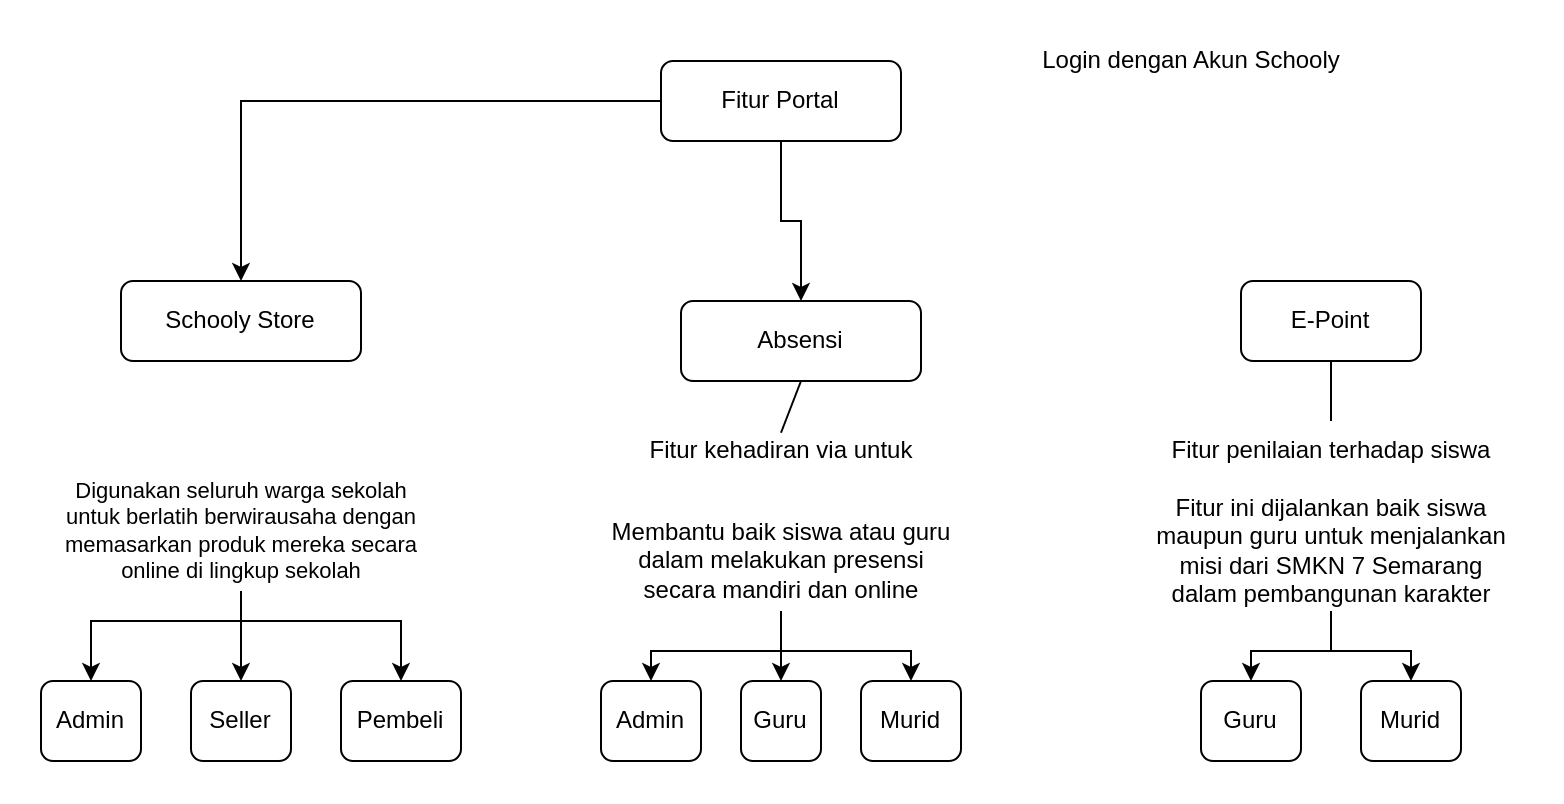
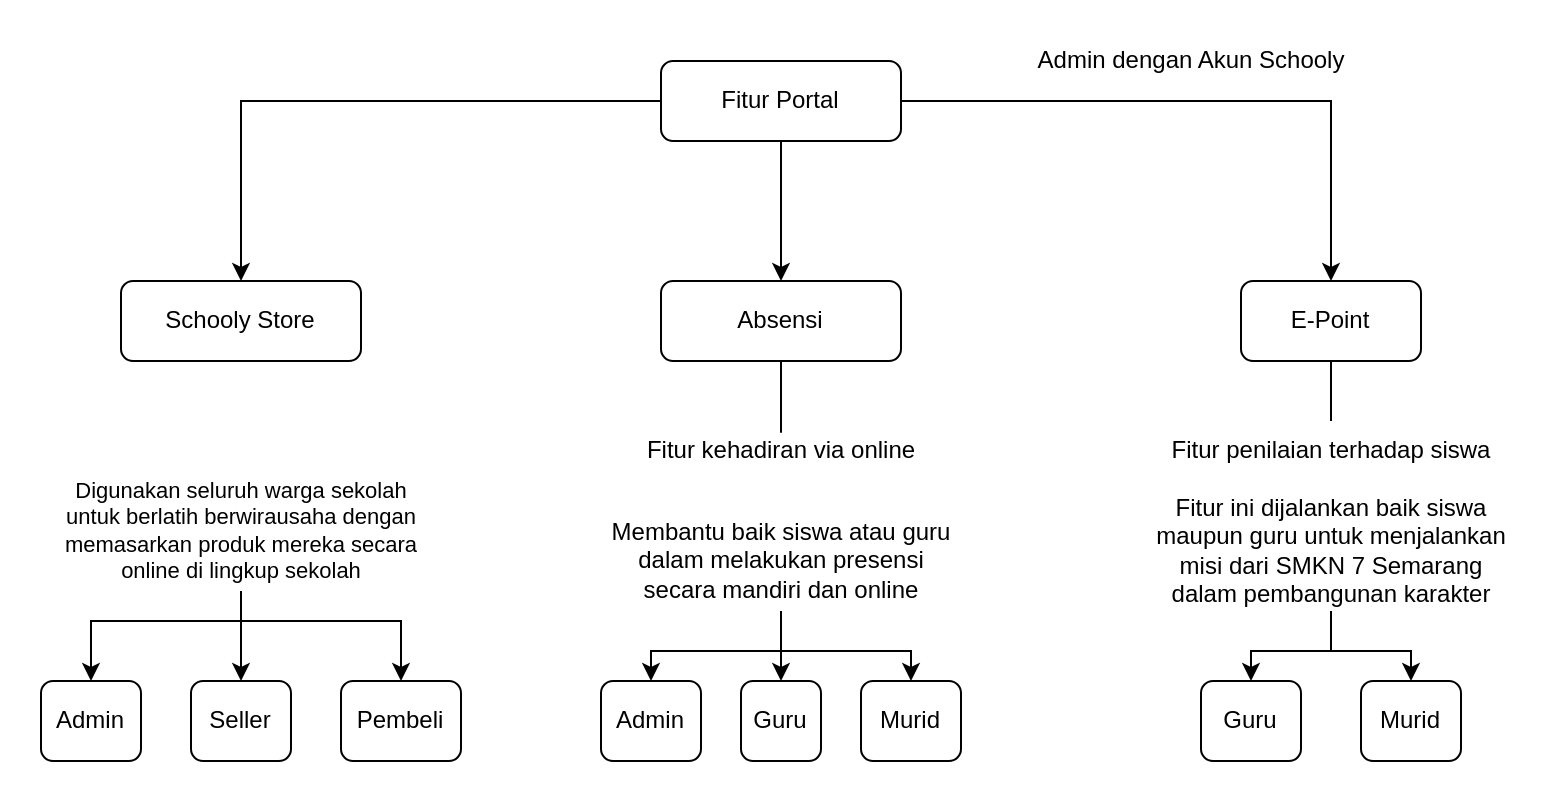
(1192, 61) -> (1192, 61)
none -> (1199, 101)
(801, 341) -> (781, 321)
(782, 451) -> (782, 451)
